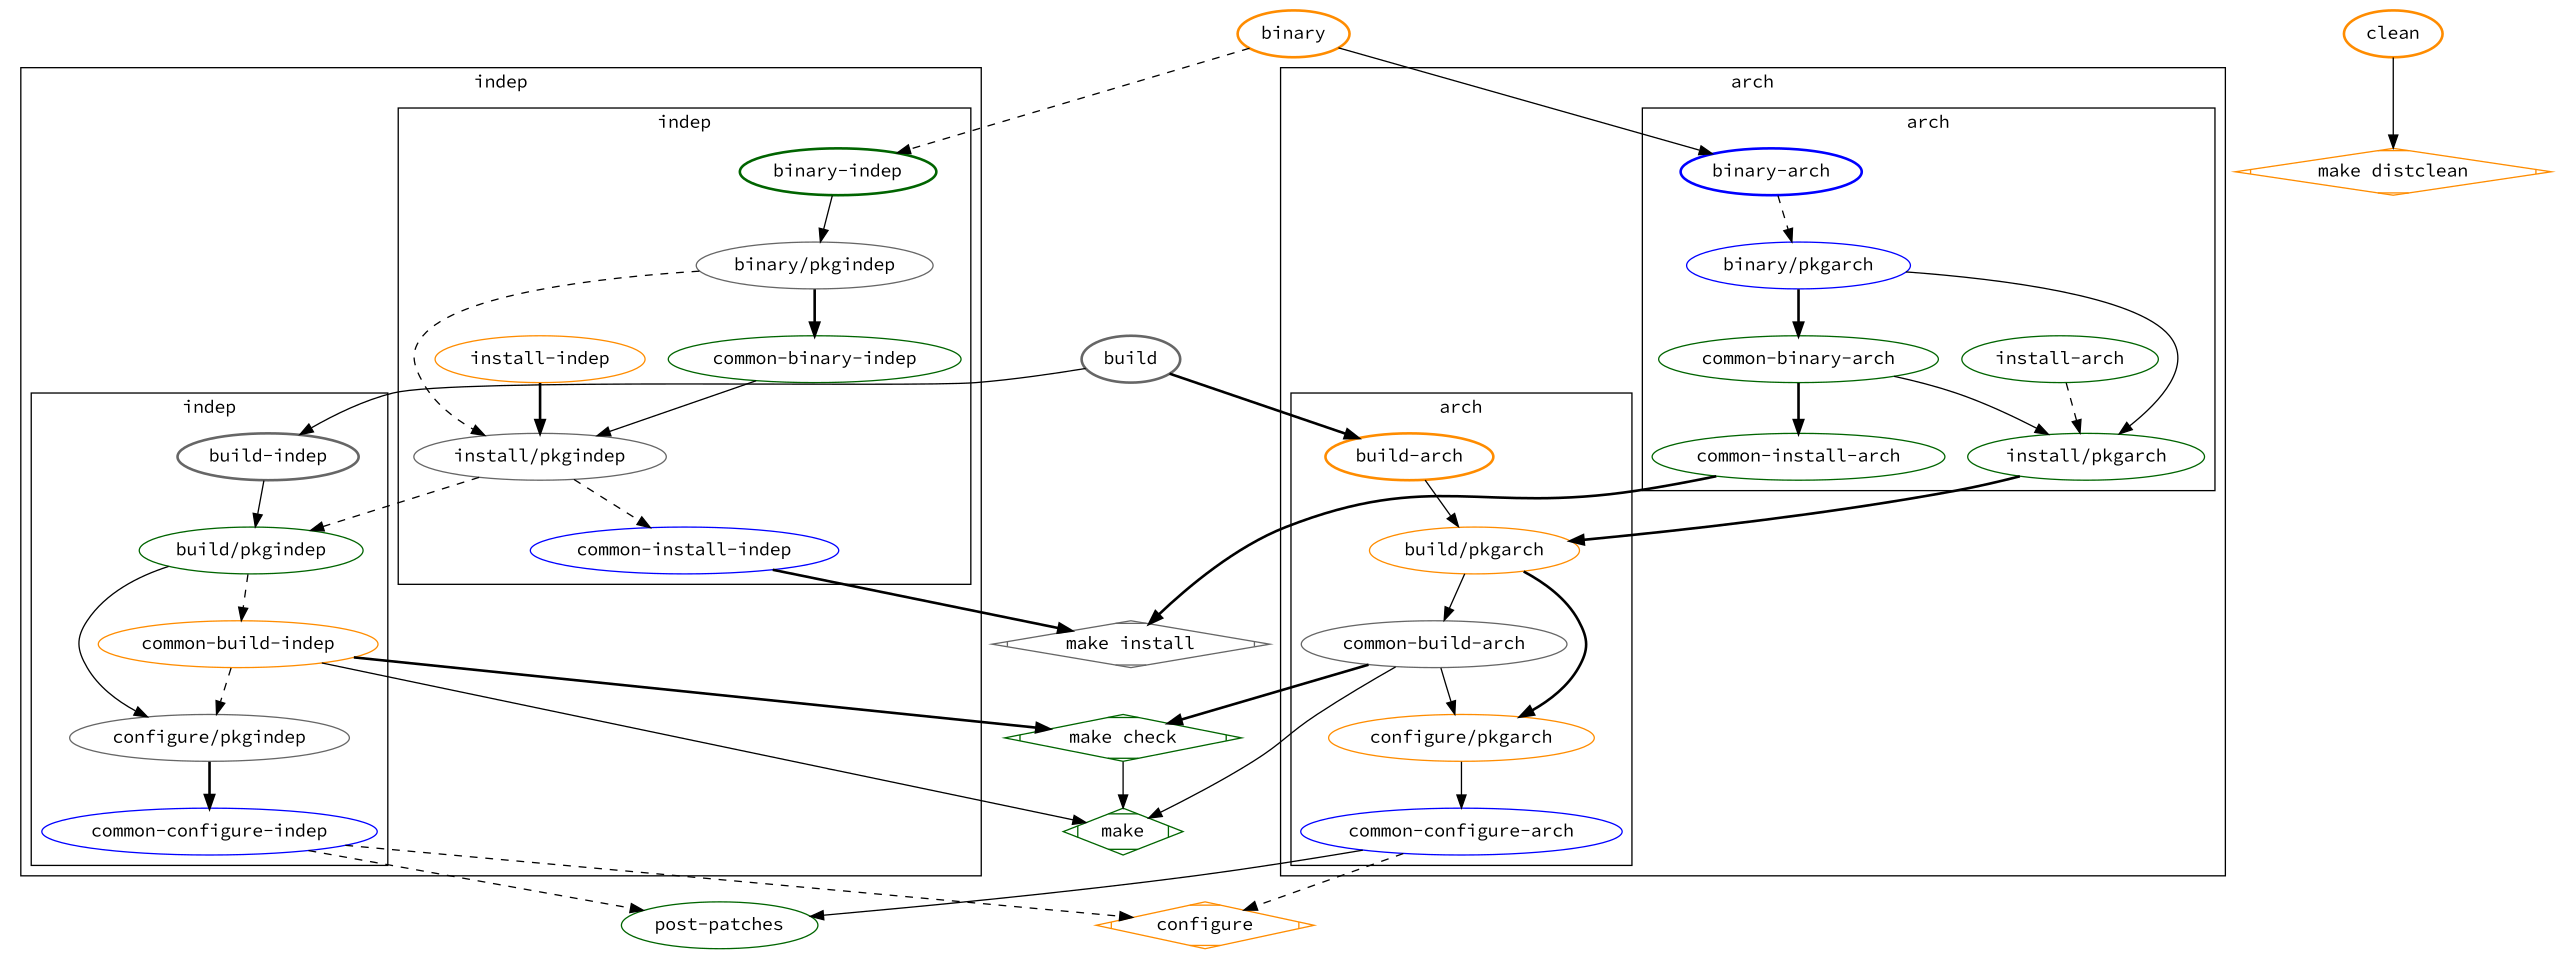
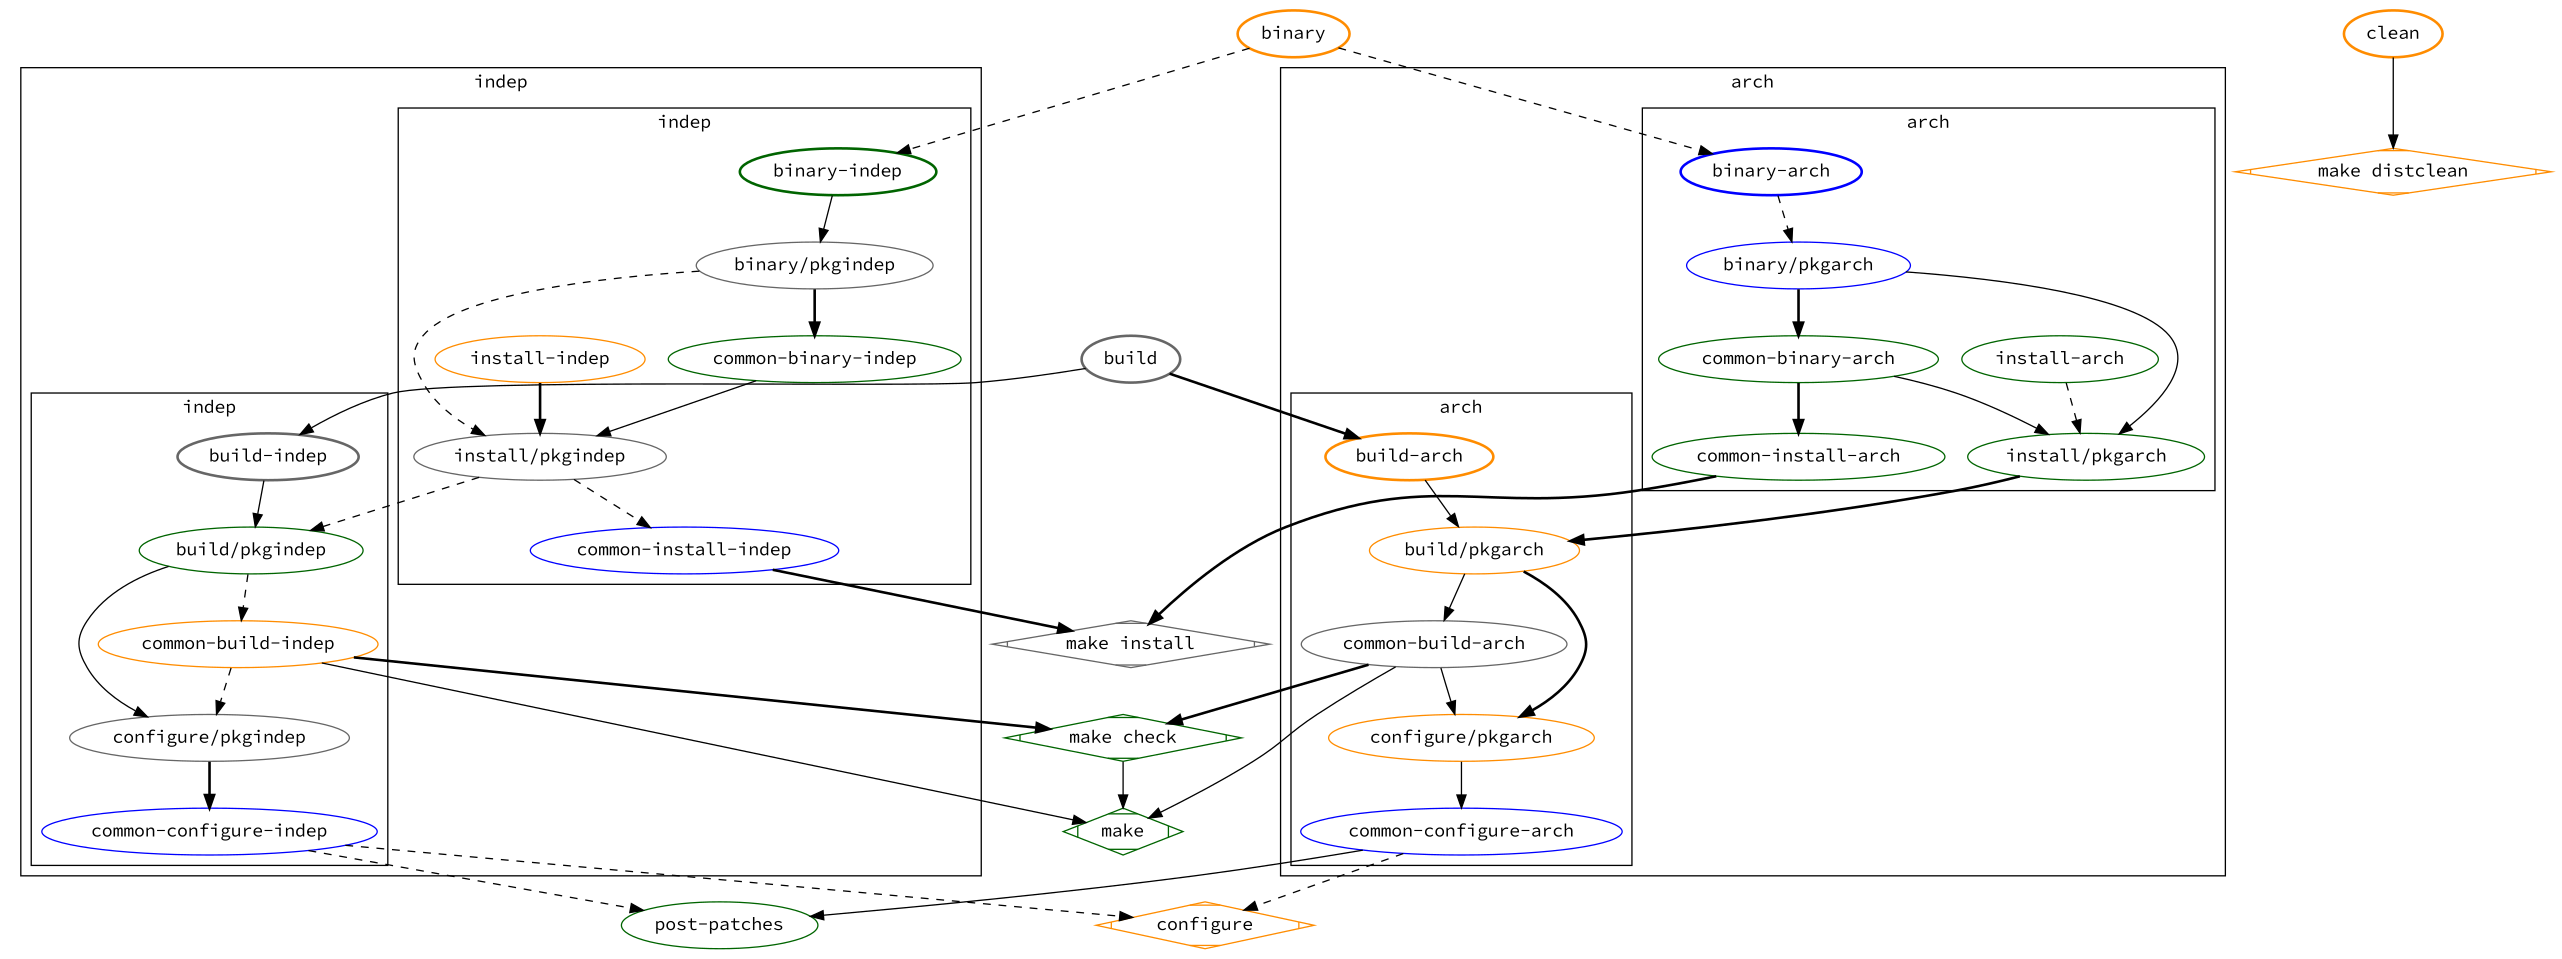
(1519, 99) -> (1519, 99)
